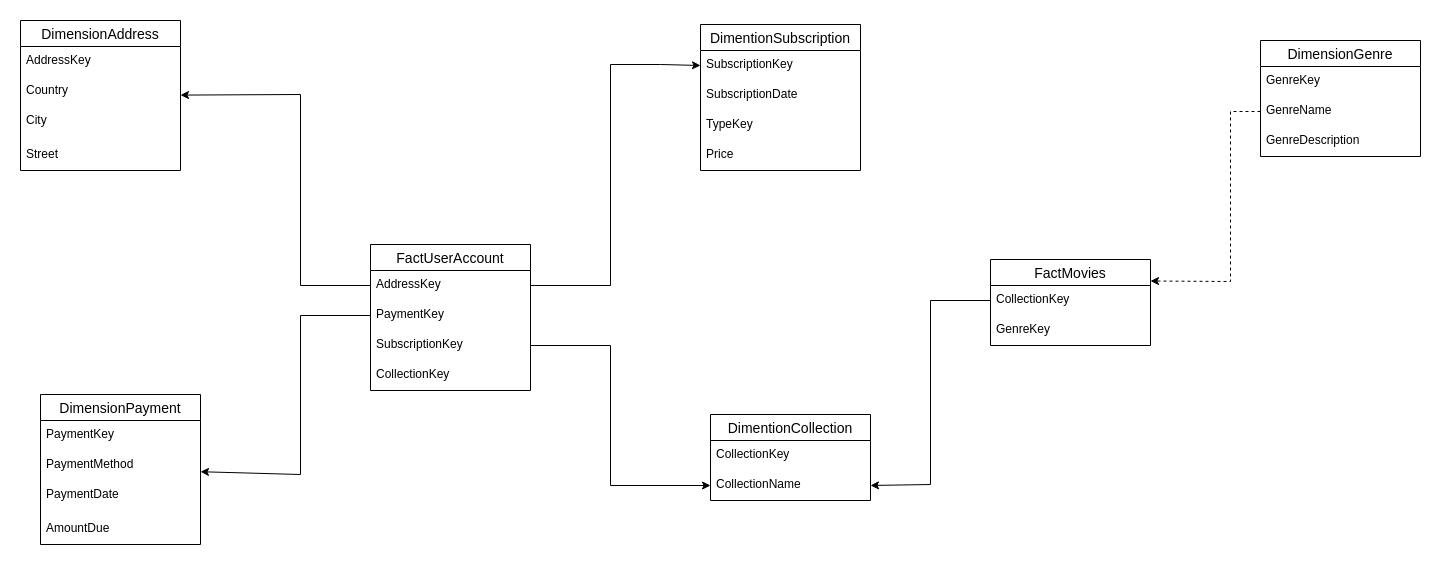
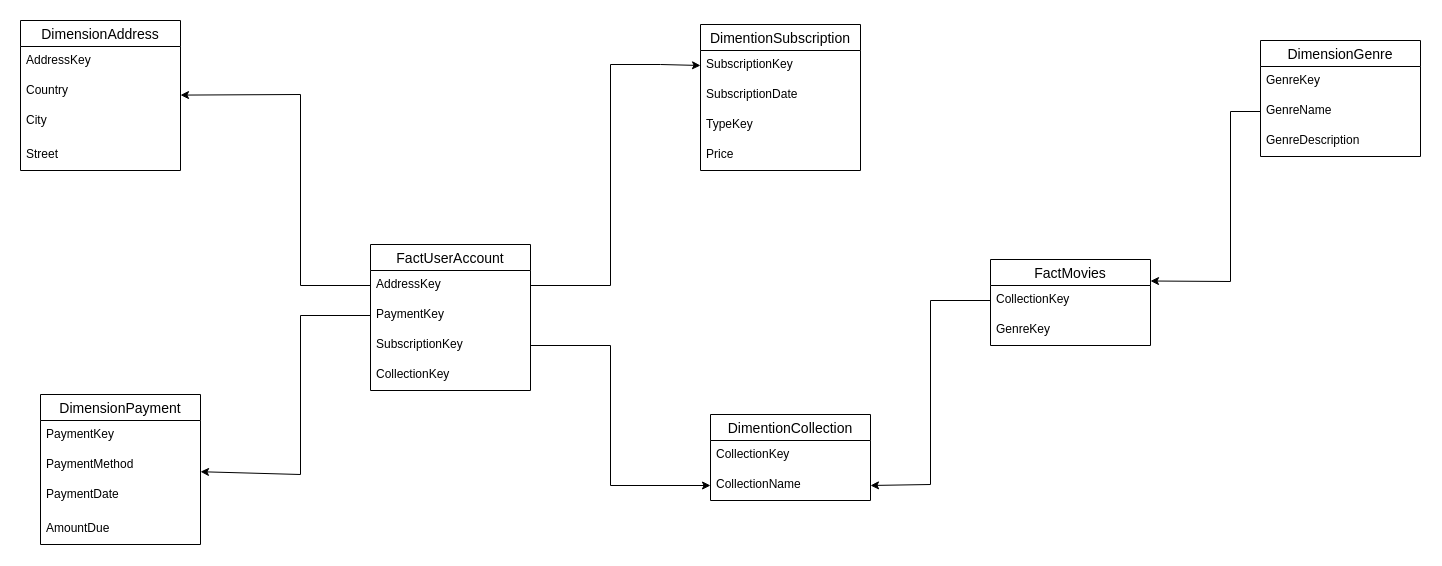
(1231, 218) -> (1231, 218)
